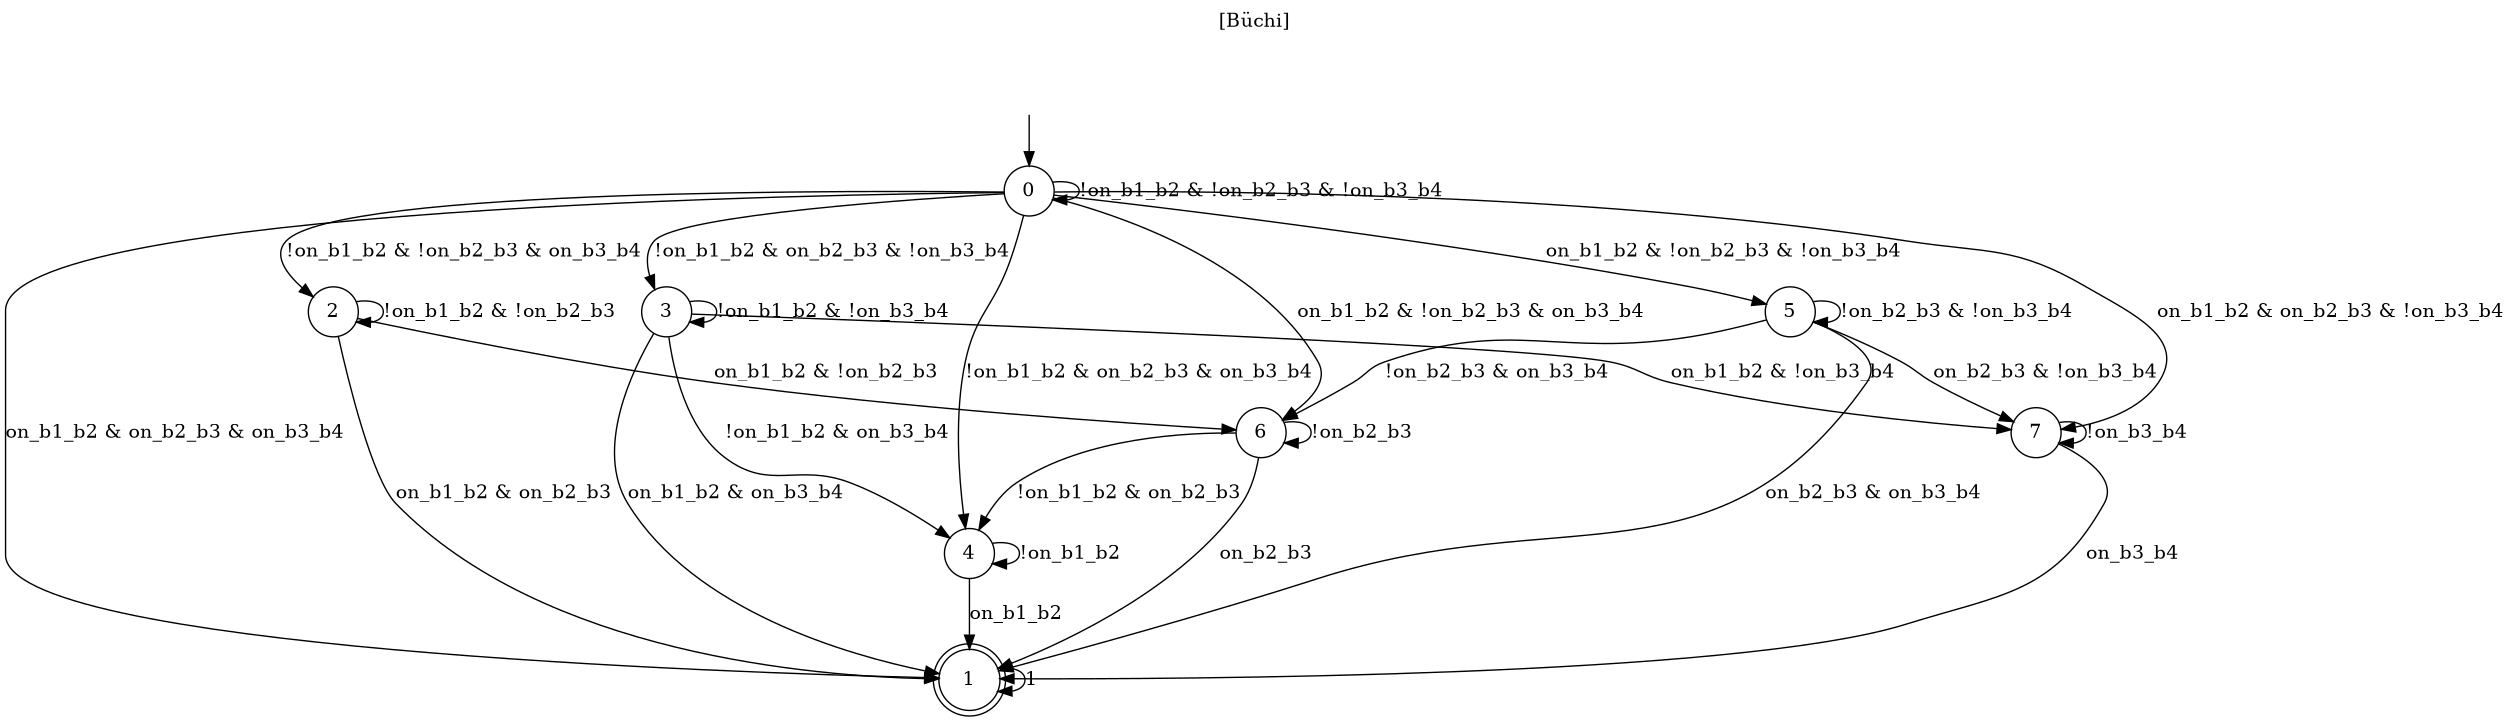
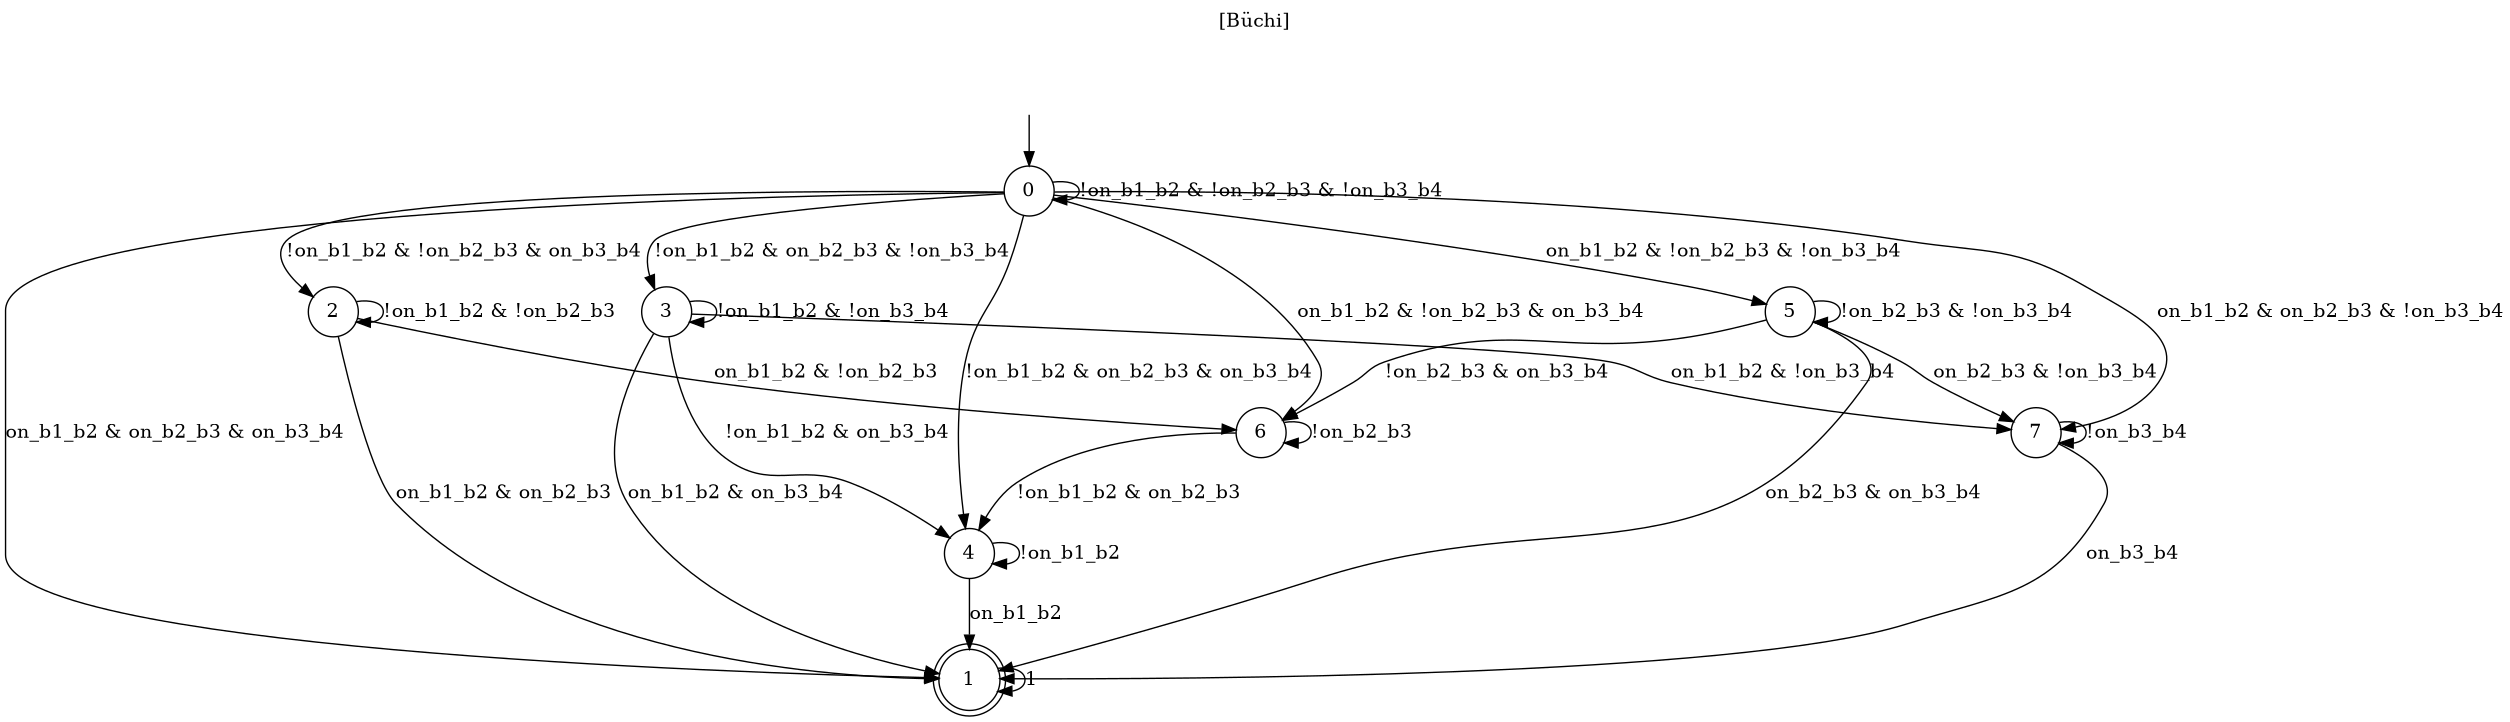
(1158, 585) -> none
